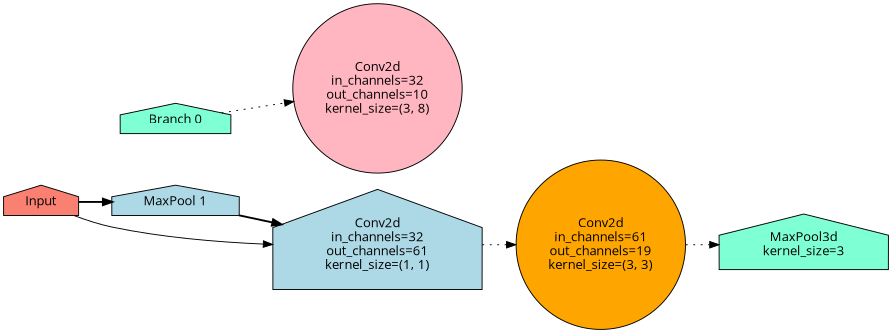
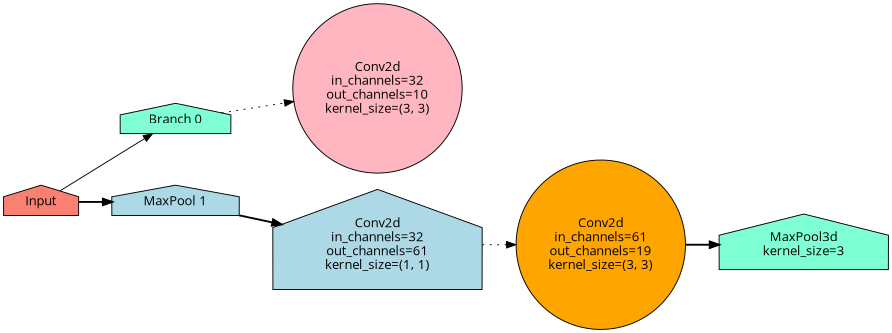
(377, 88) -> (377, 88)
(168, 236) -> (102, 165)
(698, 245) -> (698, 245)
